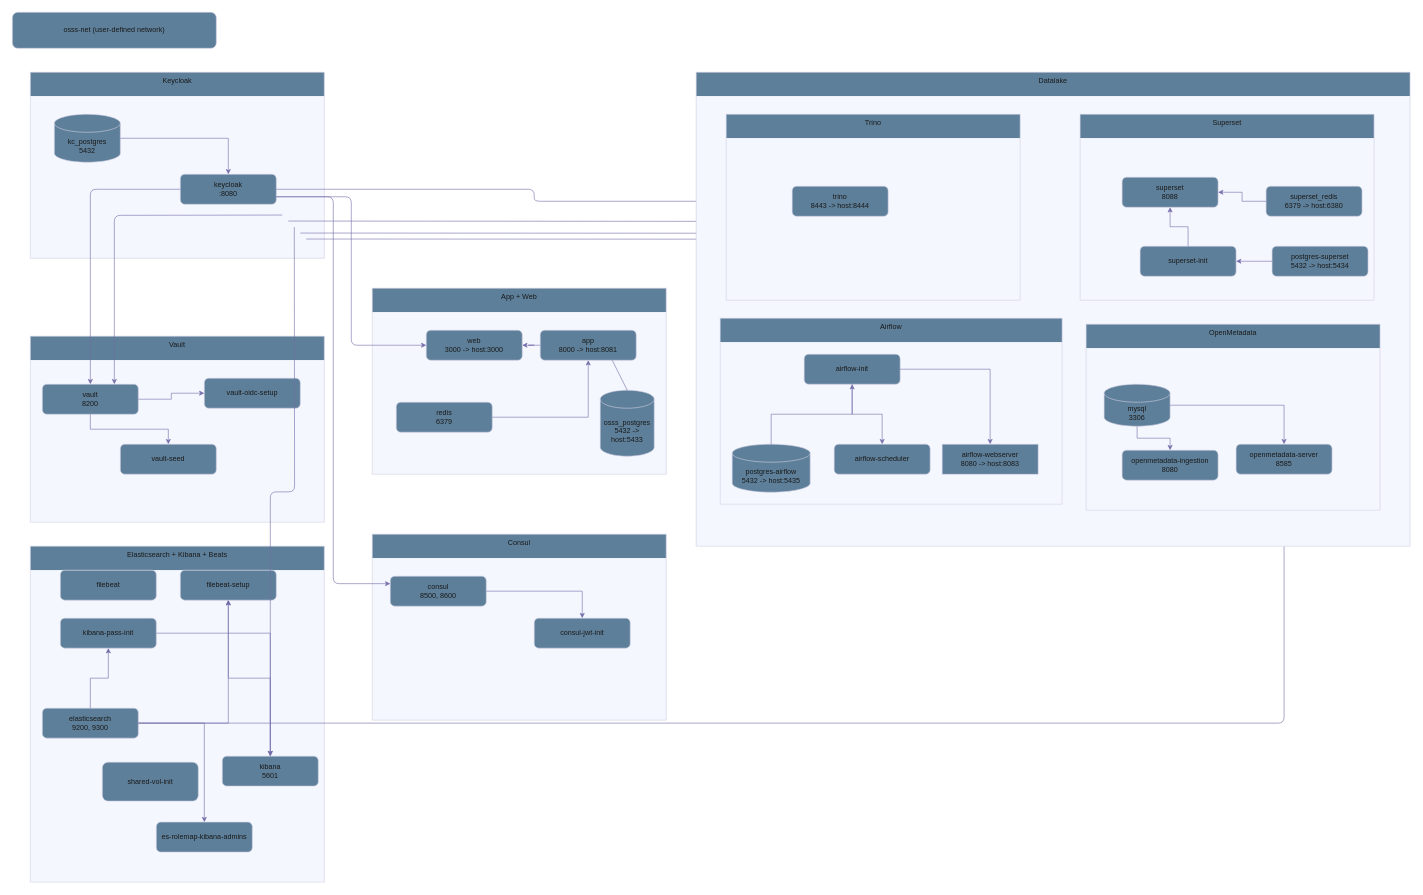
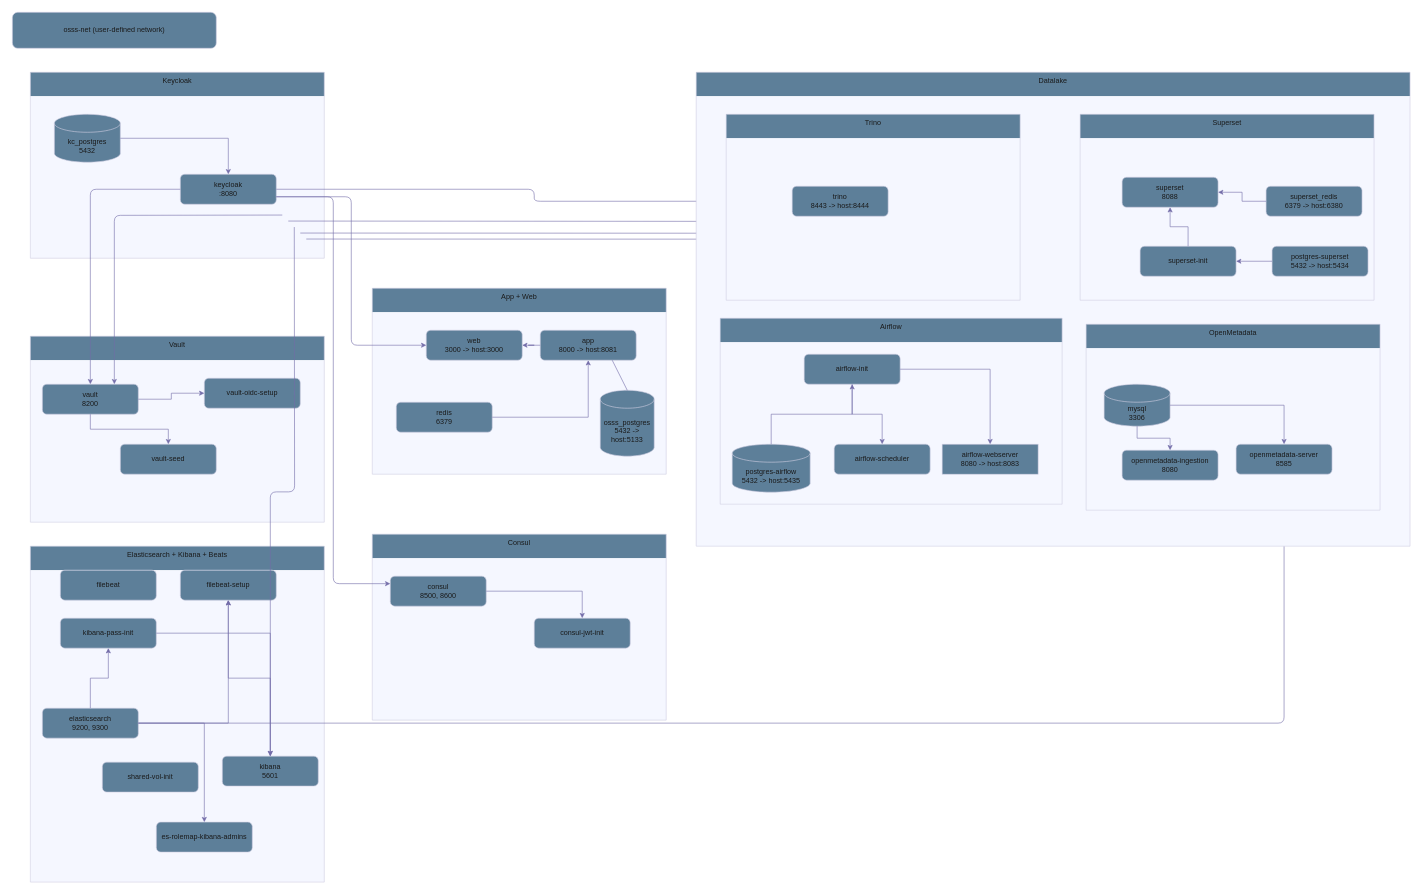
(627, 431) -> (627, 431)
(150, 782) -> (150, 777)
